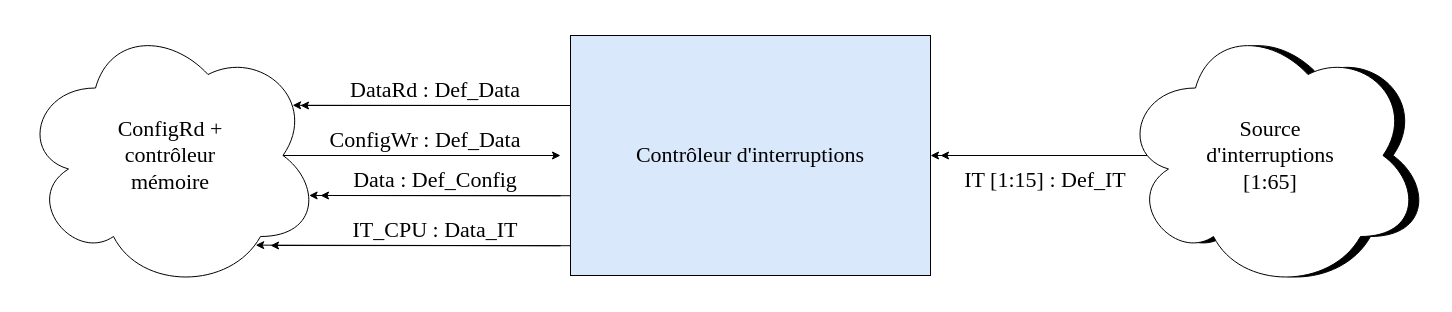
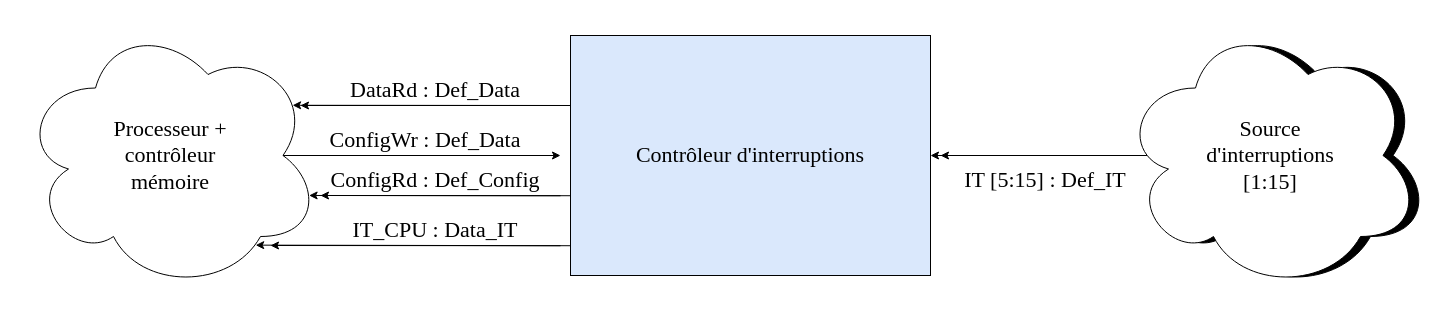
(171, 156) -> (171, 156)
(1271, 156) -> (1271, 156)
(436, 181) -> (436, 181)
(1046, 181) -> (1046, 181)
